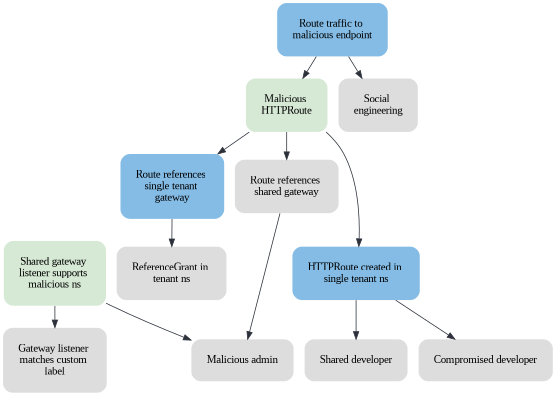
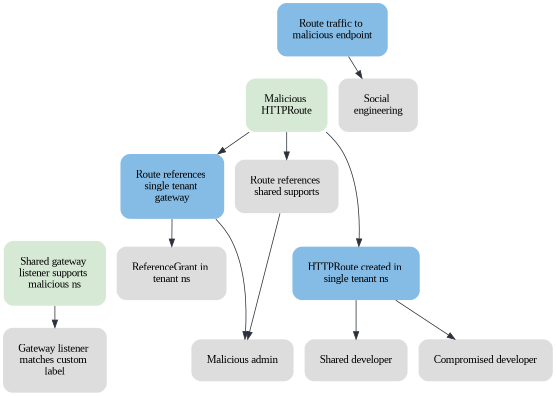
(312, 64) -> none
(287, 186) -> (287, 186)
(145, 321) -> (242, 272)
